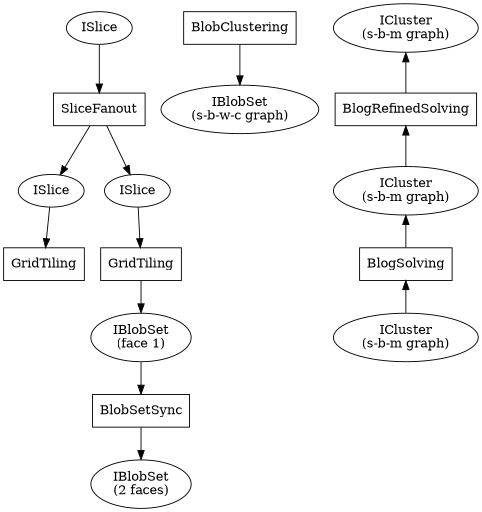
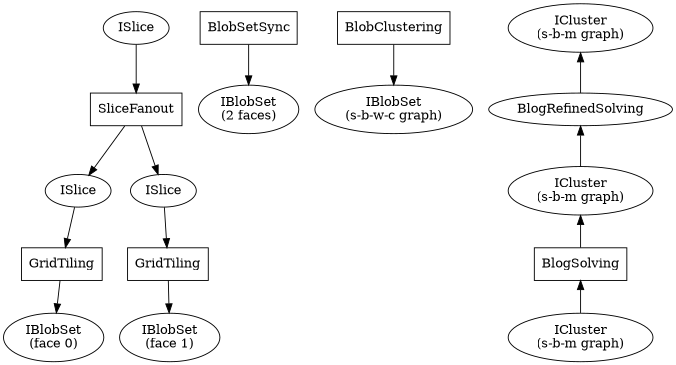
(406, 109) -> (581, 109)
none -> (54, 337)
(141, 374) -> none
